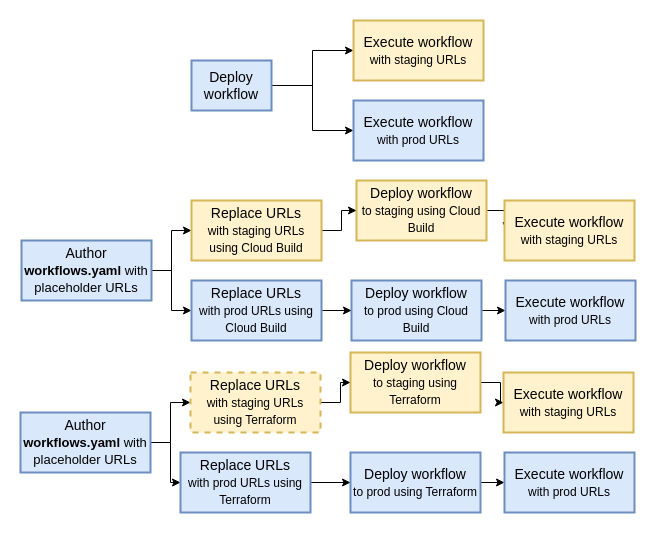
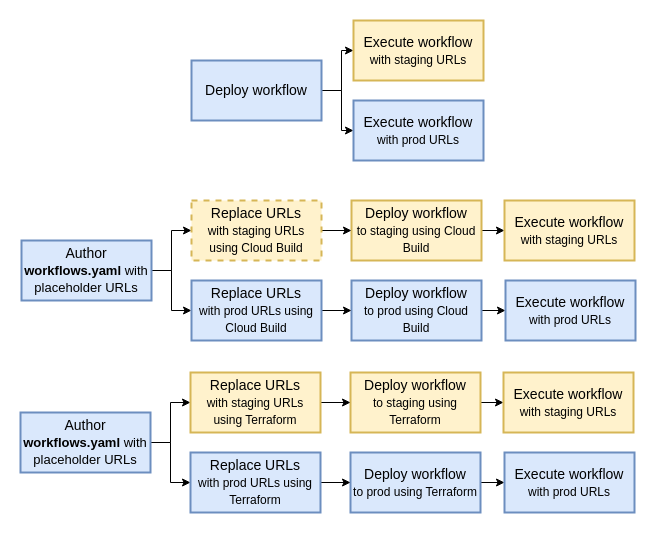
(232, 86) -> (257, 91)
(422, 211) -> (417, 231)
(257, 231) -> (257, 231)
(416, 383) -> (416, 403)
(256, 403) -> (256, 403)
(246, 483) -> (256, 483)
